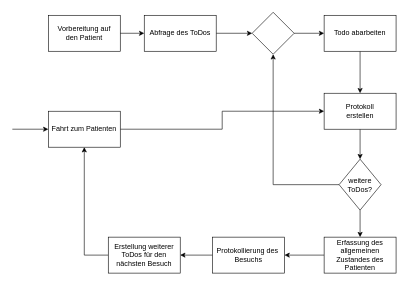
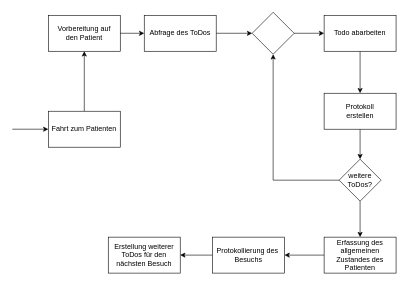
(222, 111) -> (84, 56)
(360, 185) -> (360, 180)
(84, 255) -> none
